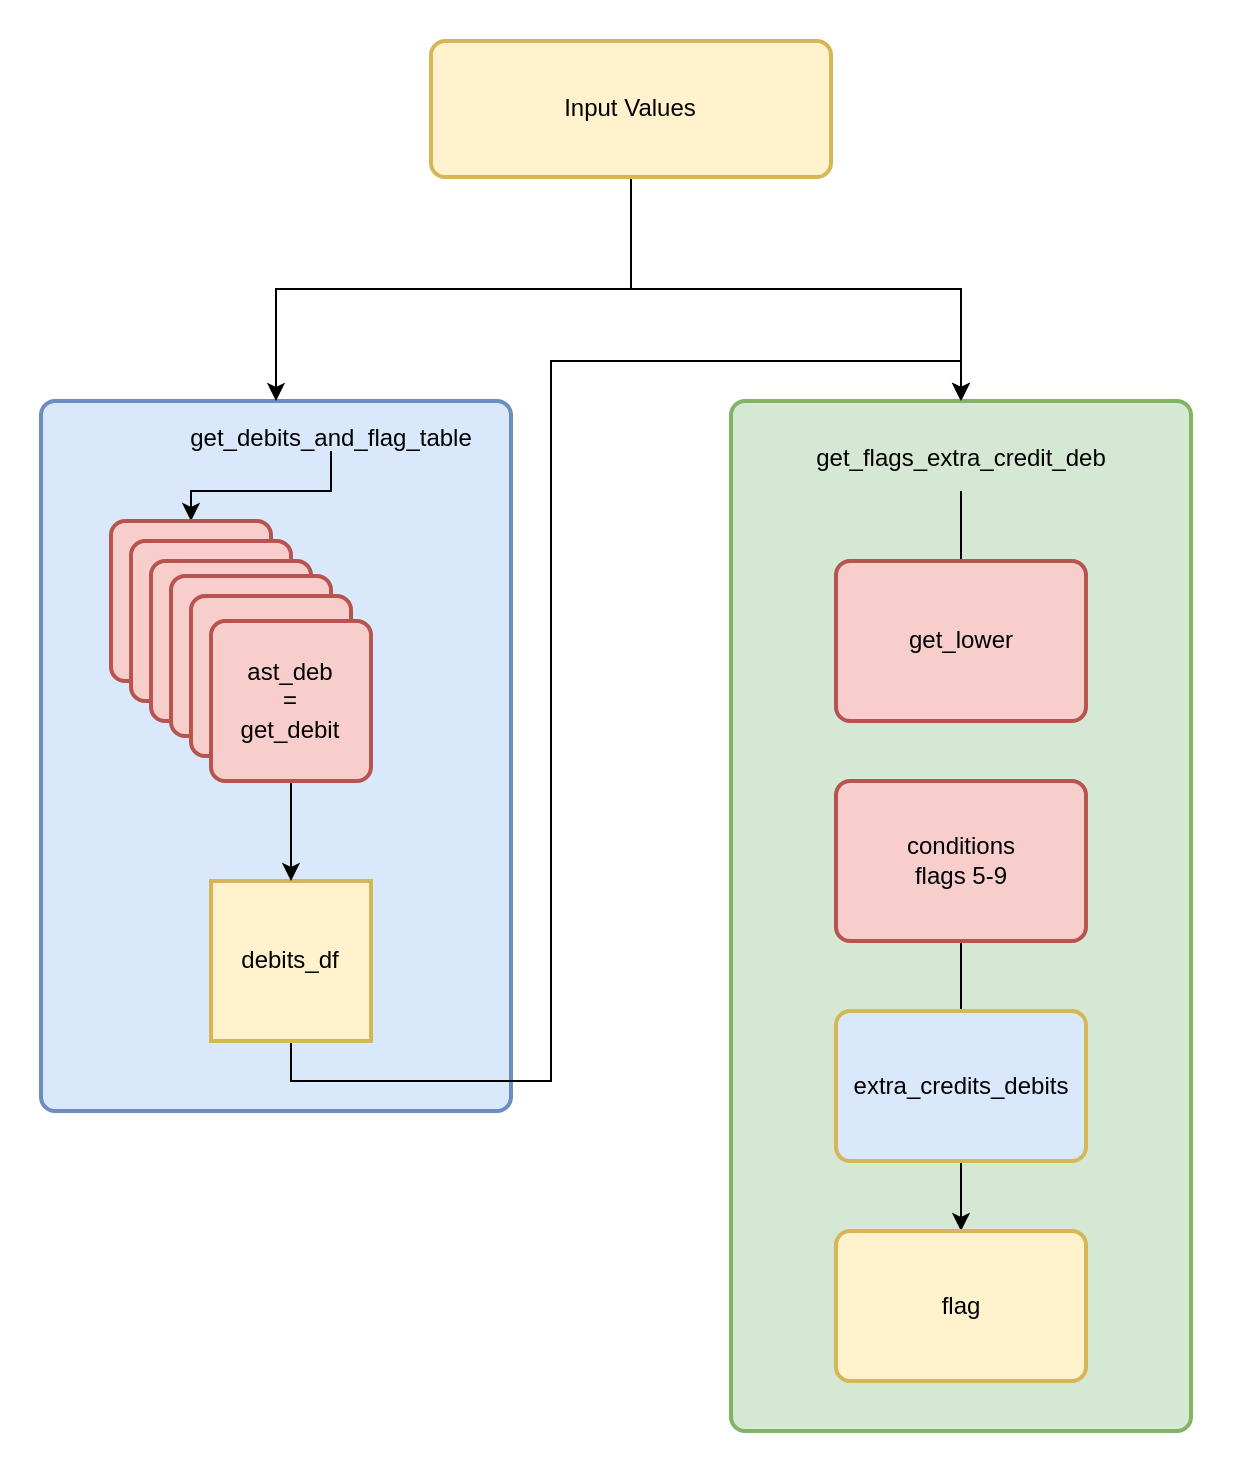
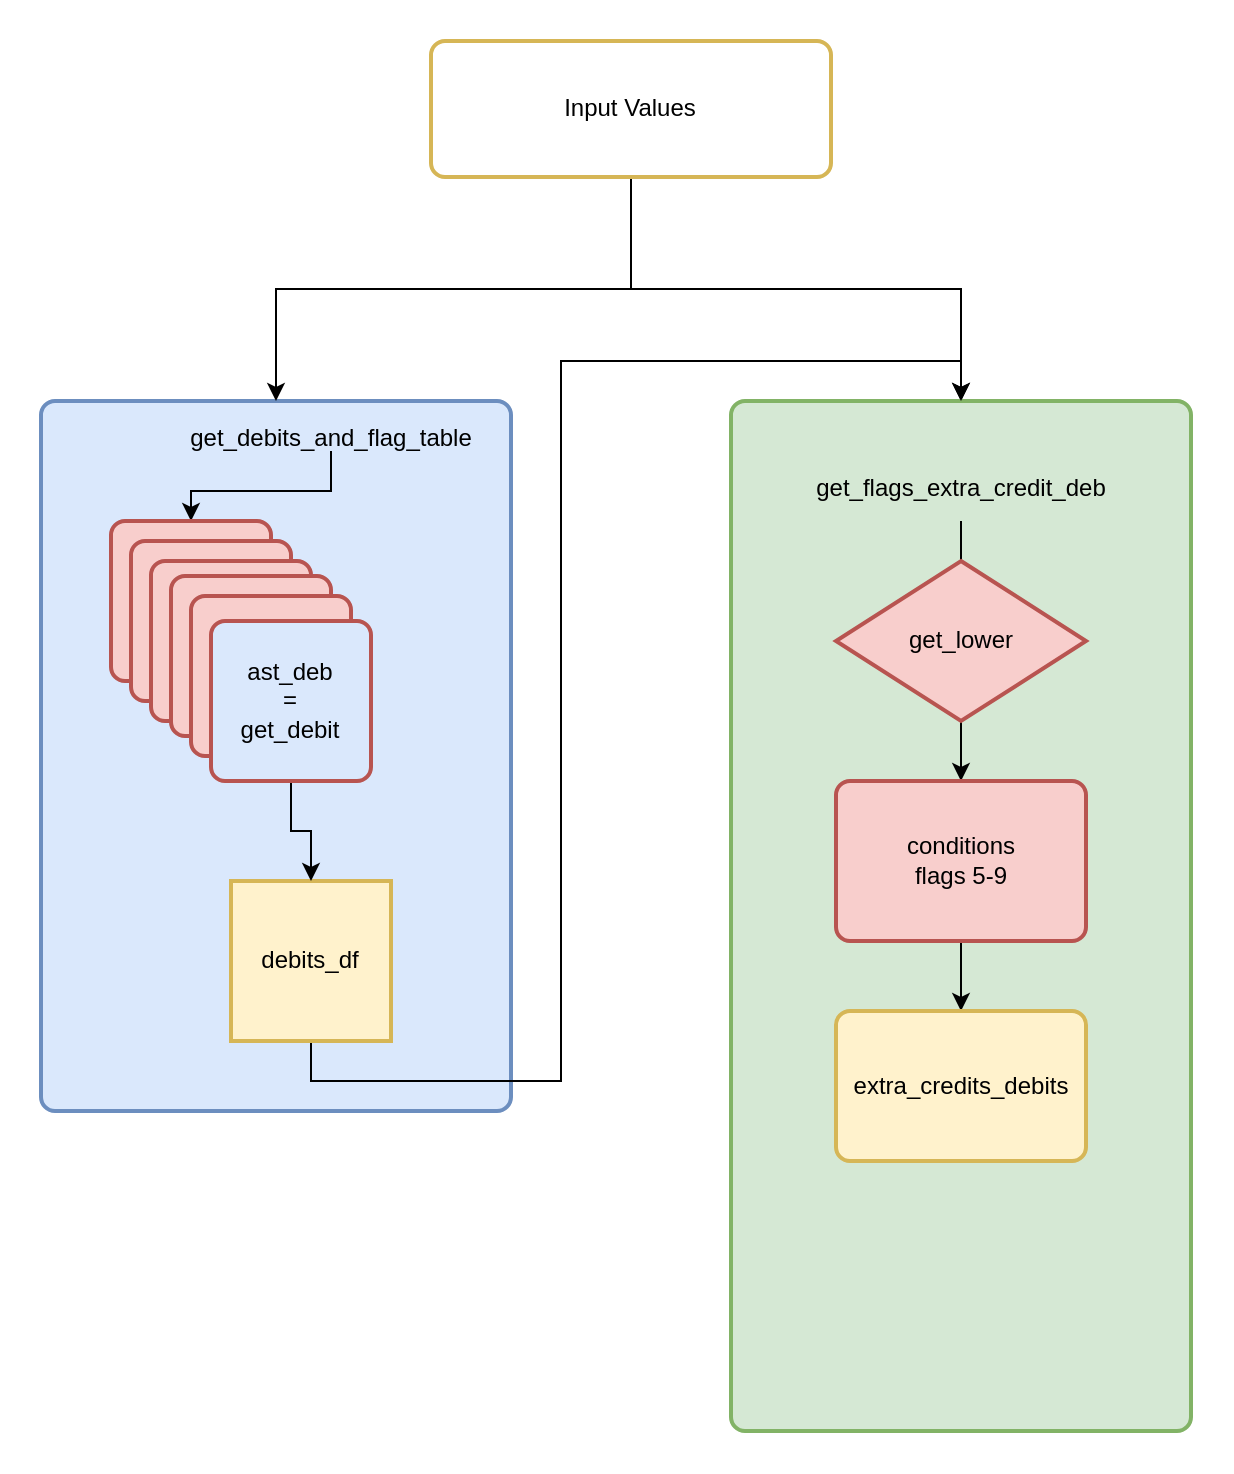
(631, 109) -> (631, 109)
(961, 461) -> (961, 491)
(961, 641) -> (961, 641)
(291, 701) -> (291, 701)
none -> (961, 758)
(291, 961) -> (311, 961)
(961, 1001) -> (961, 996)
(961, 1086) -> (961, 1086)
(961, 1199) -> none
(961, 1306) -> none
